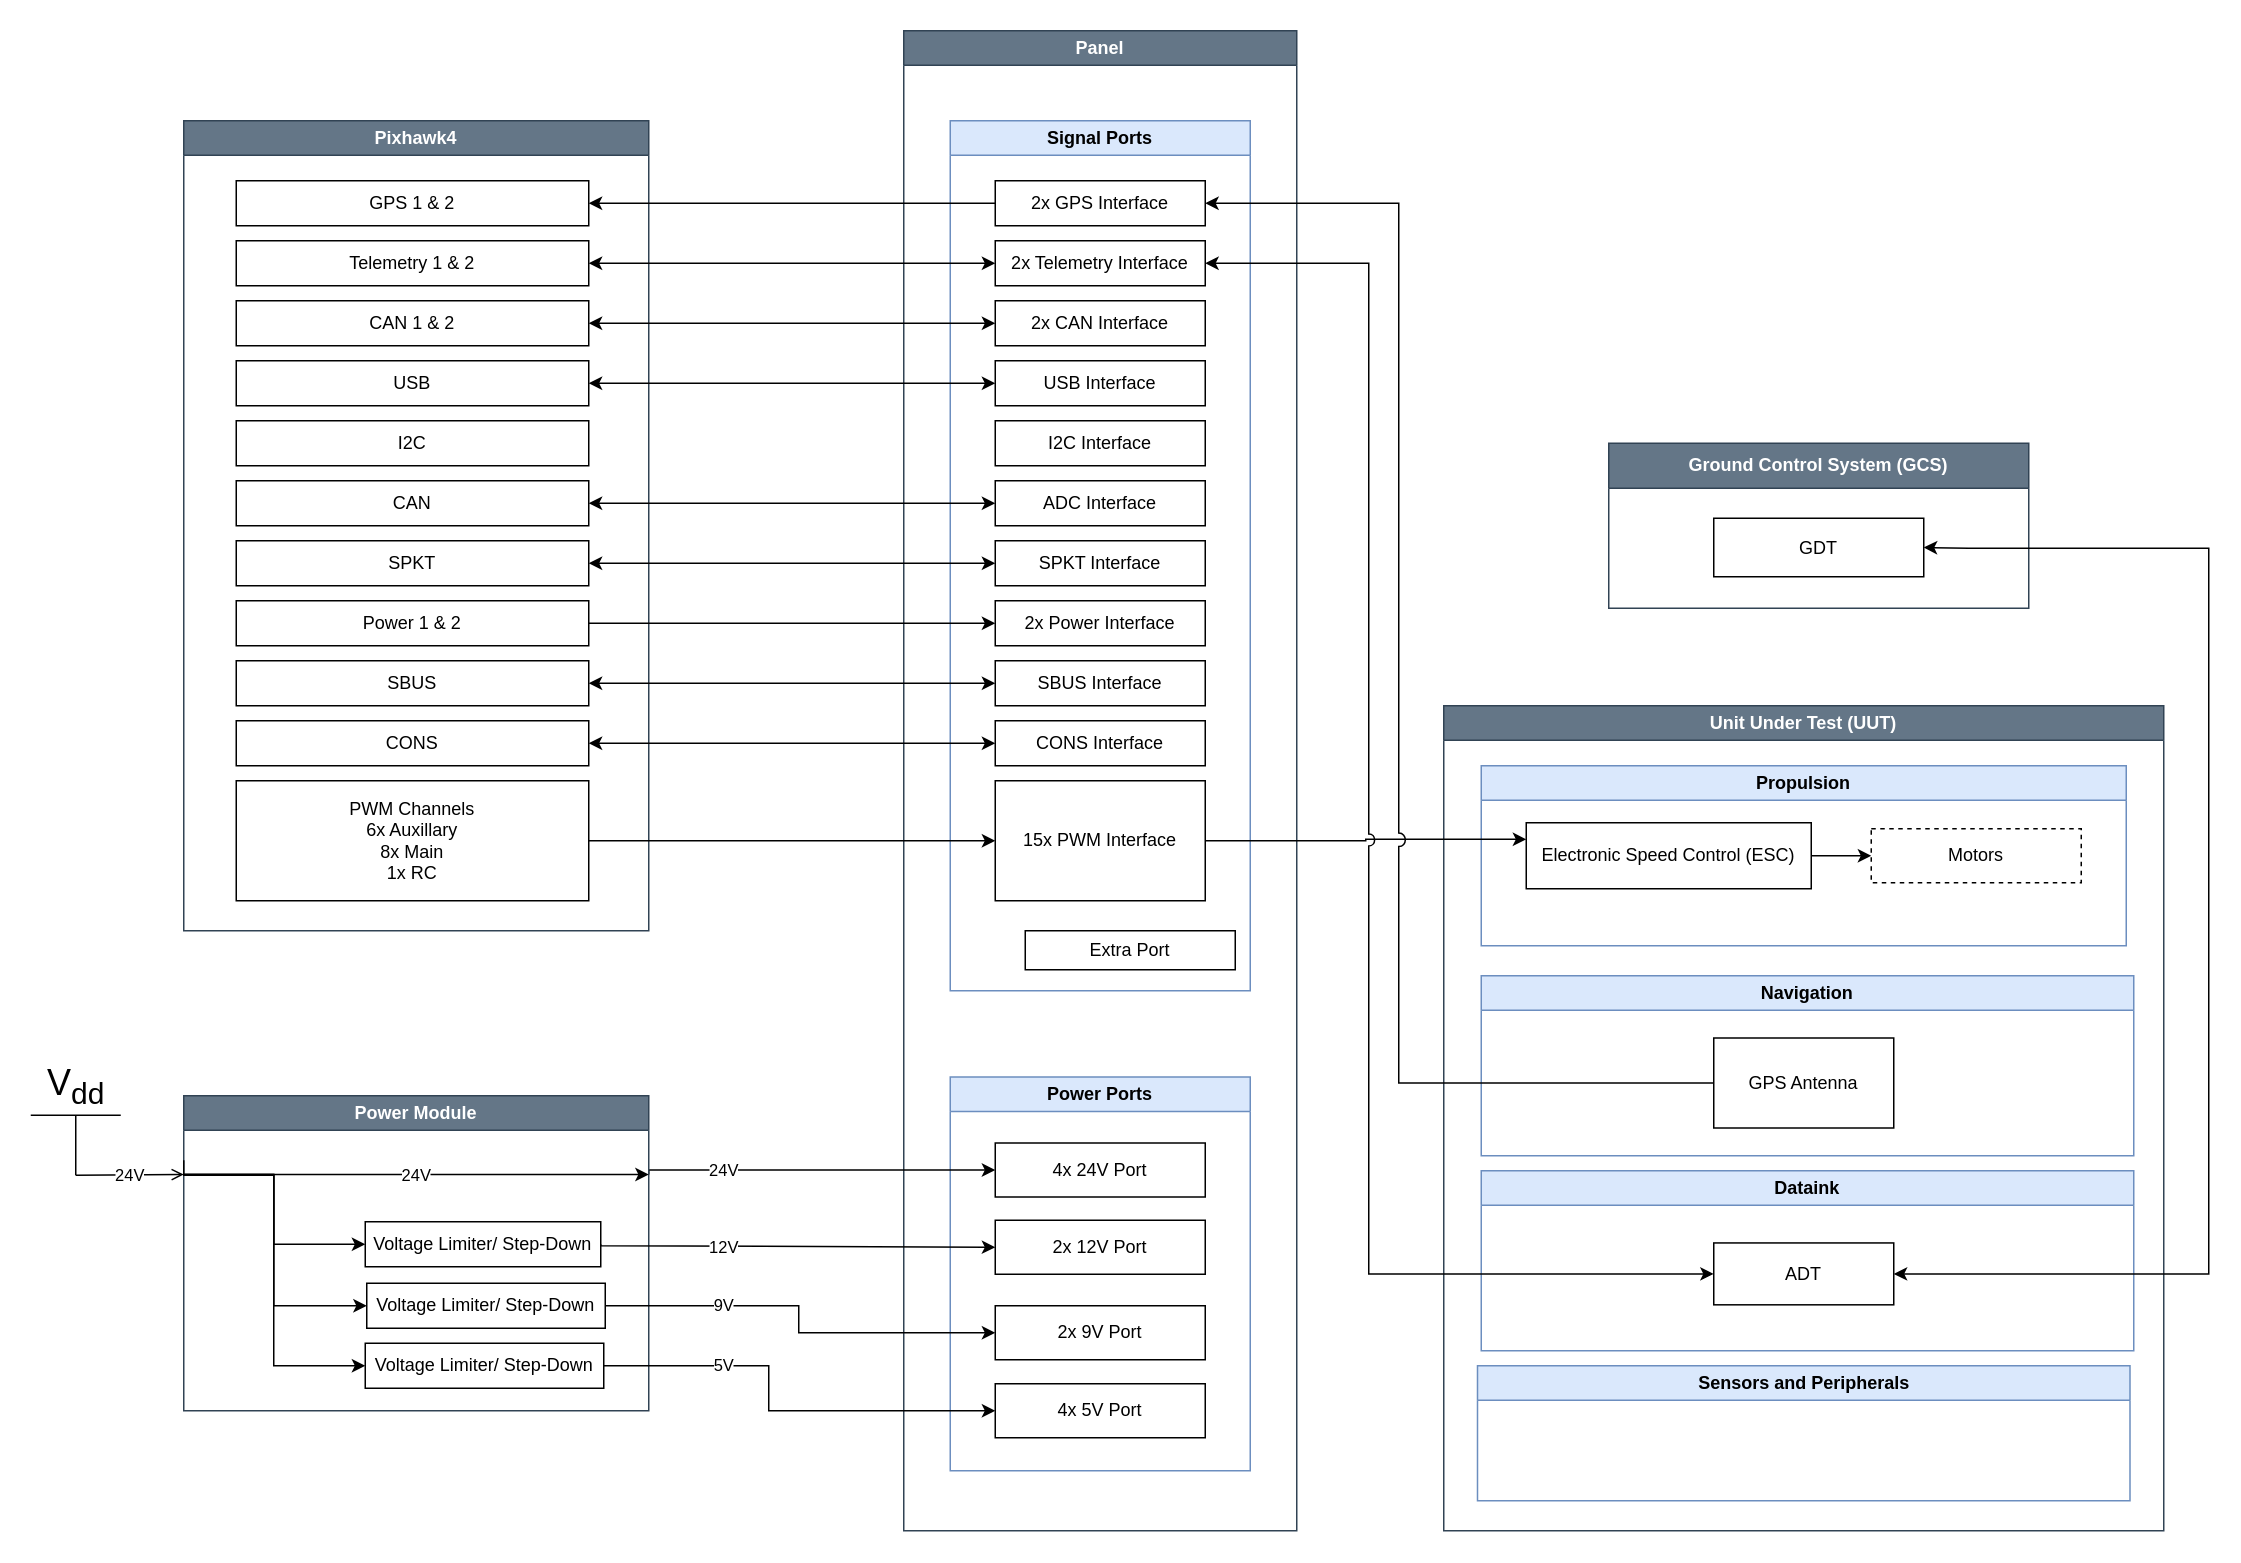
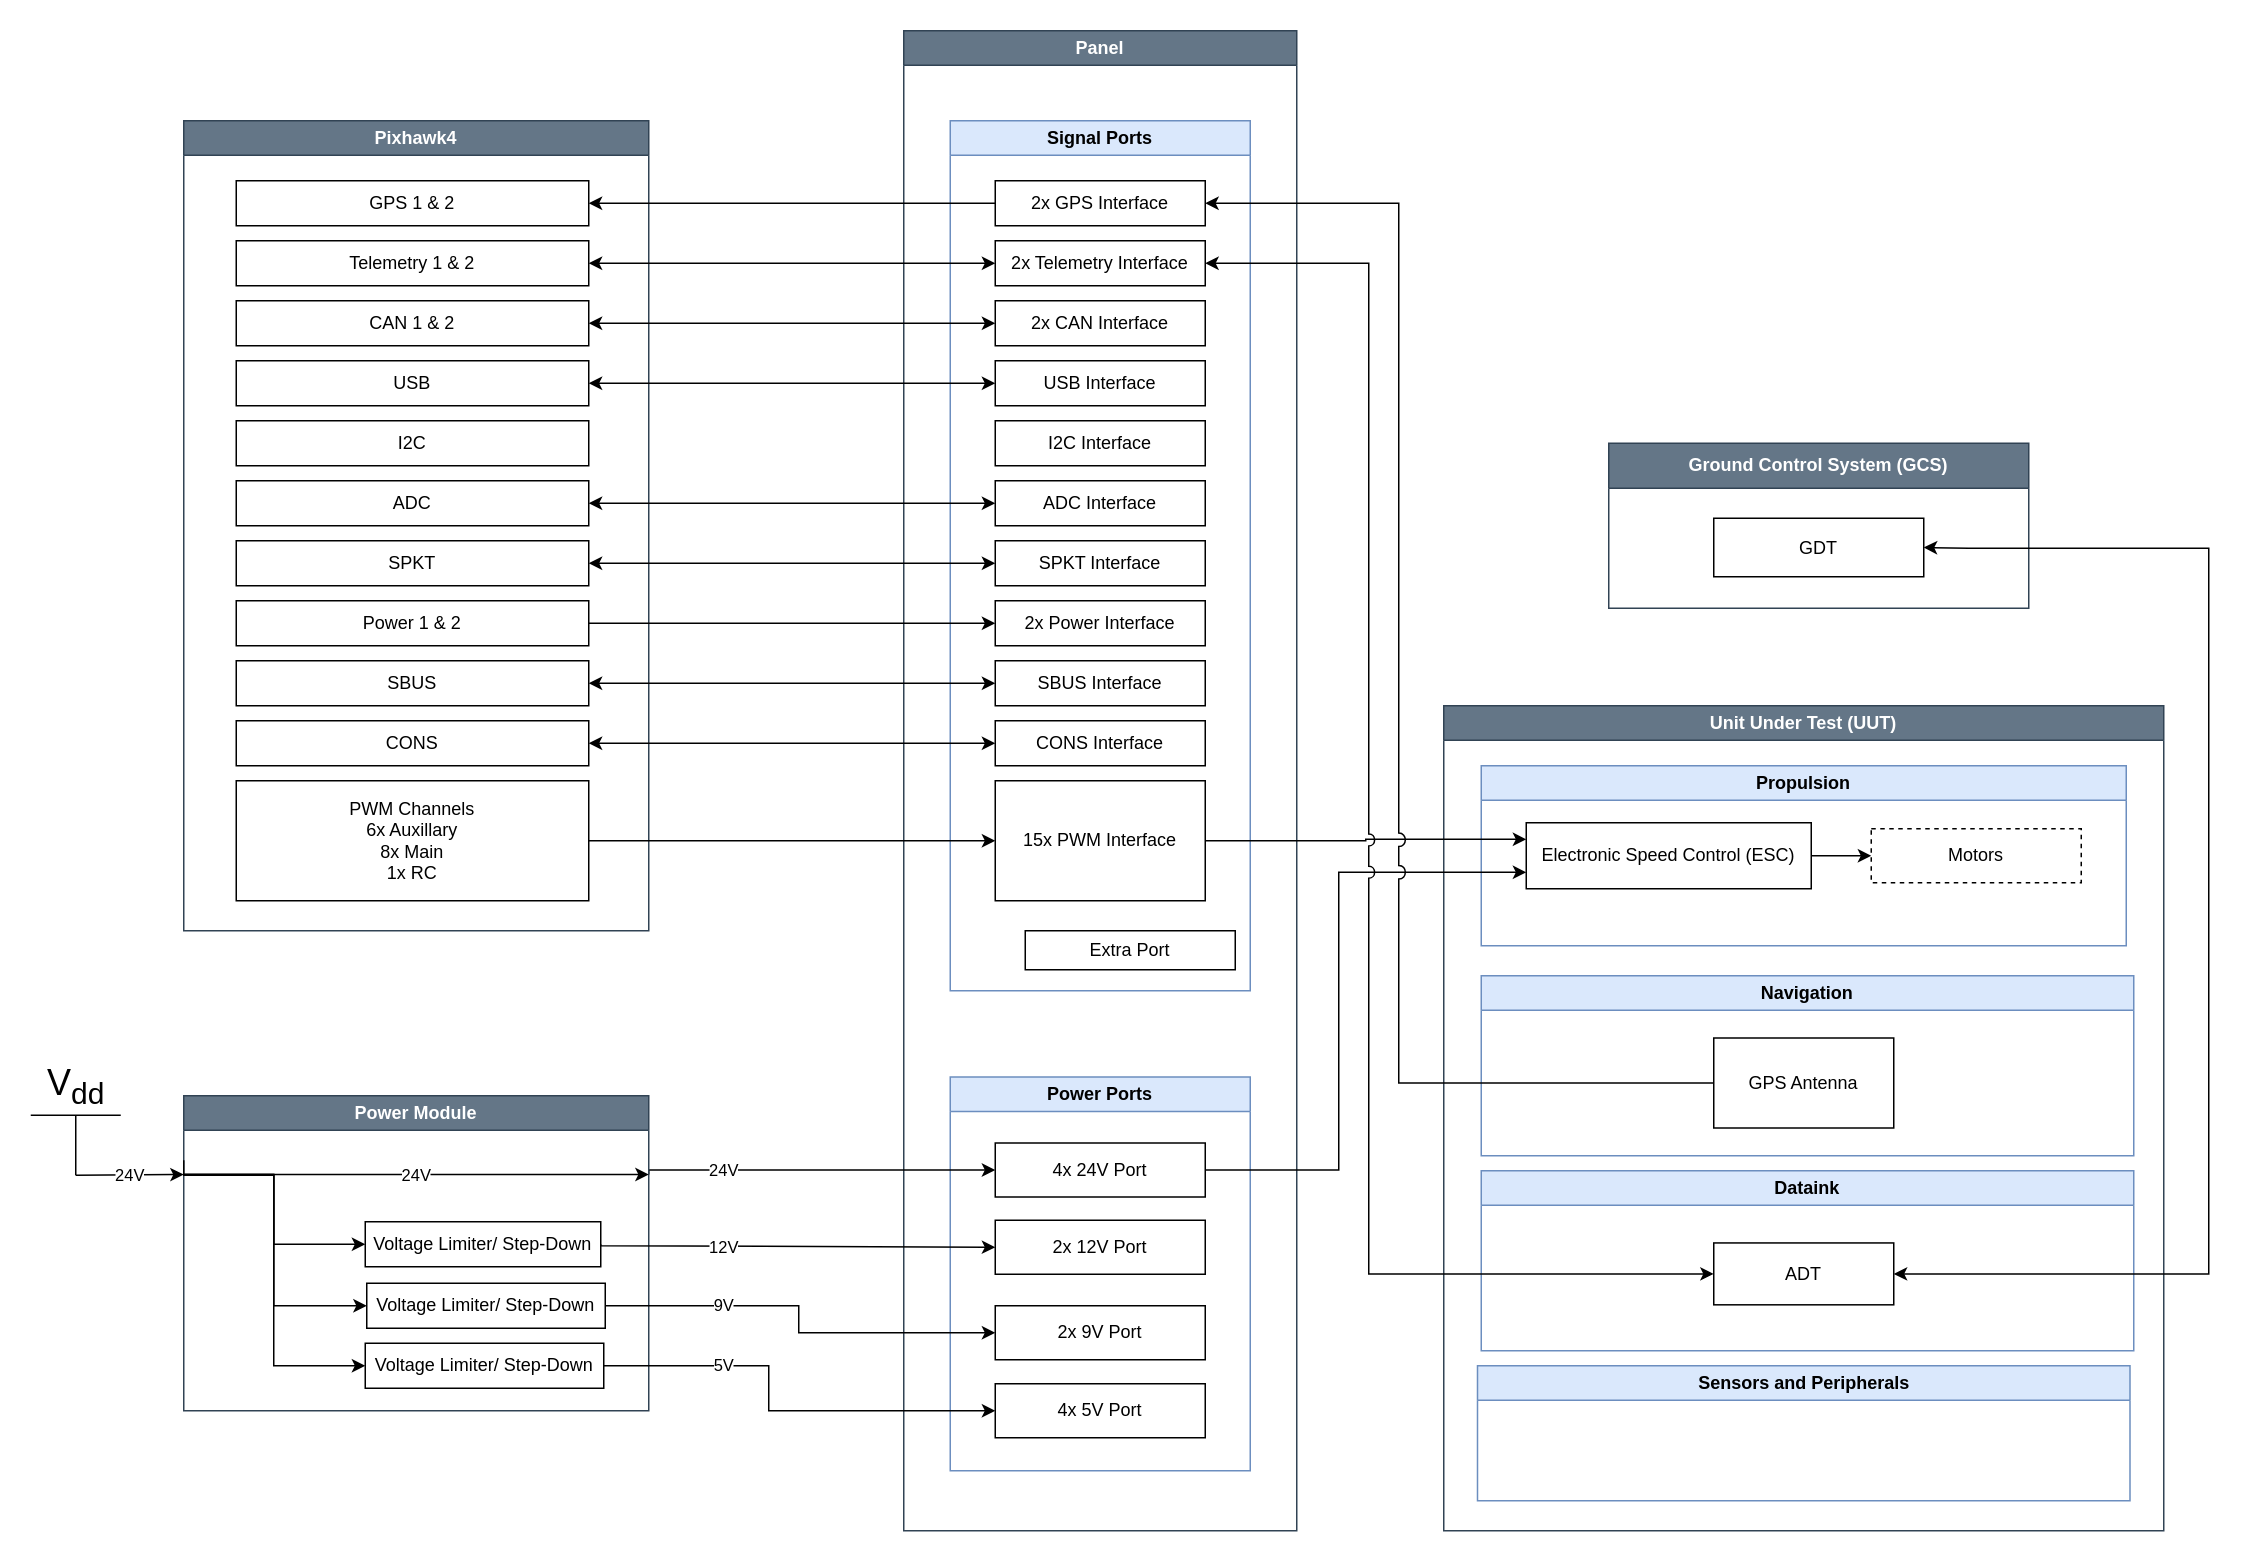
(413, 503) -> (413, 503)
none -> (1339, 1000)
(174, 1175) -> (172, 1175)
